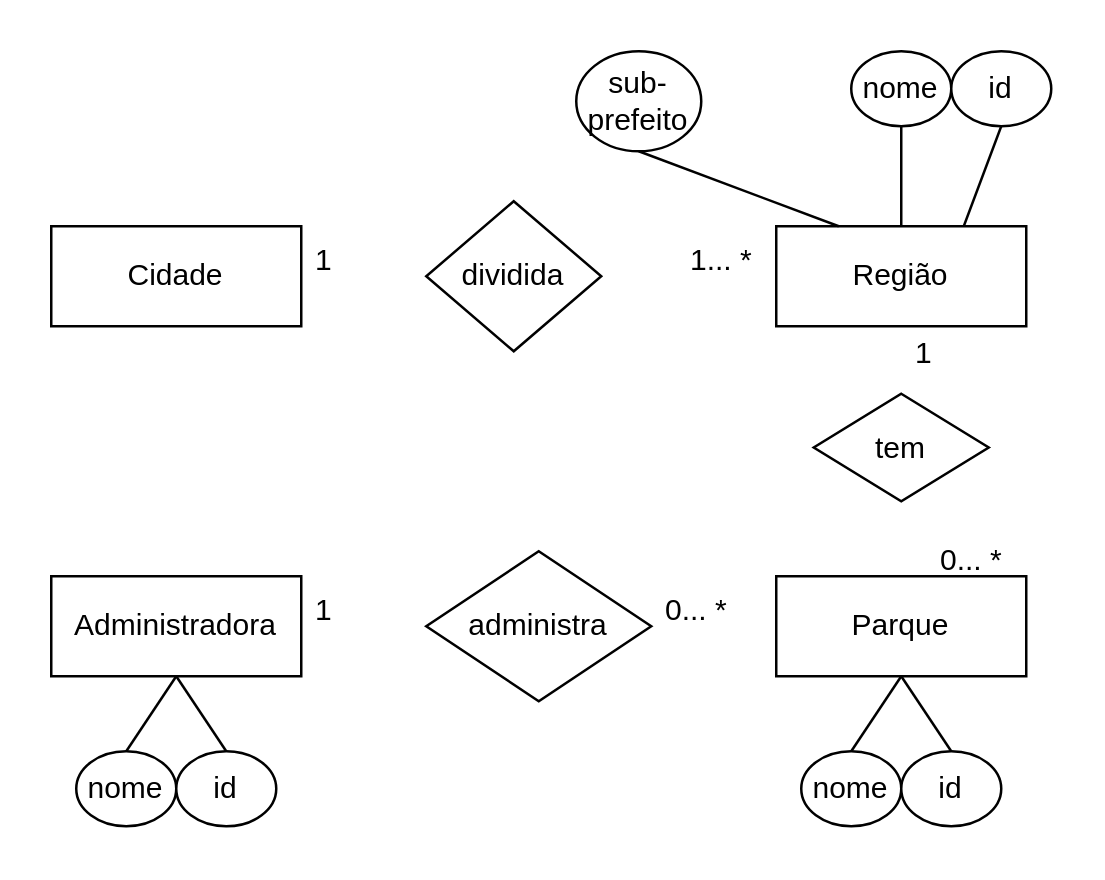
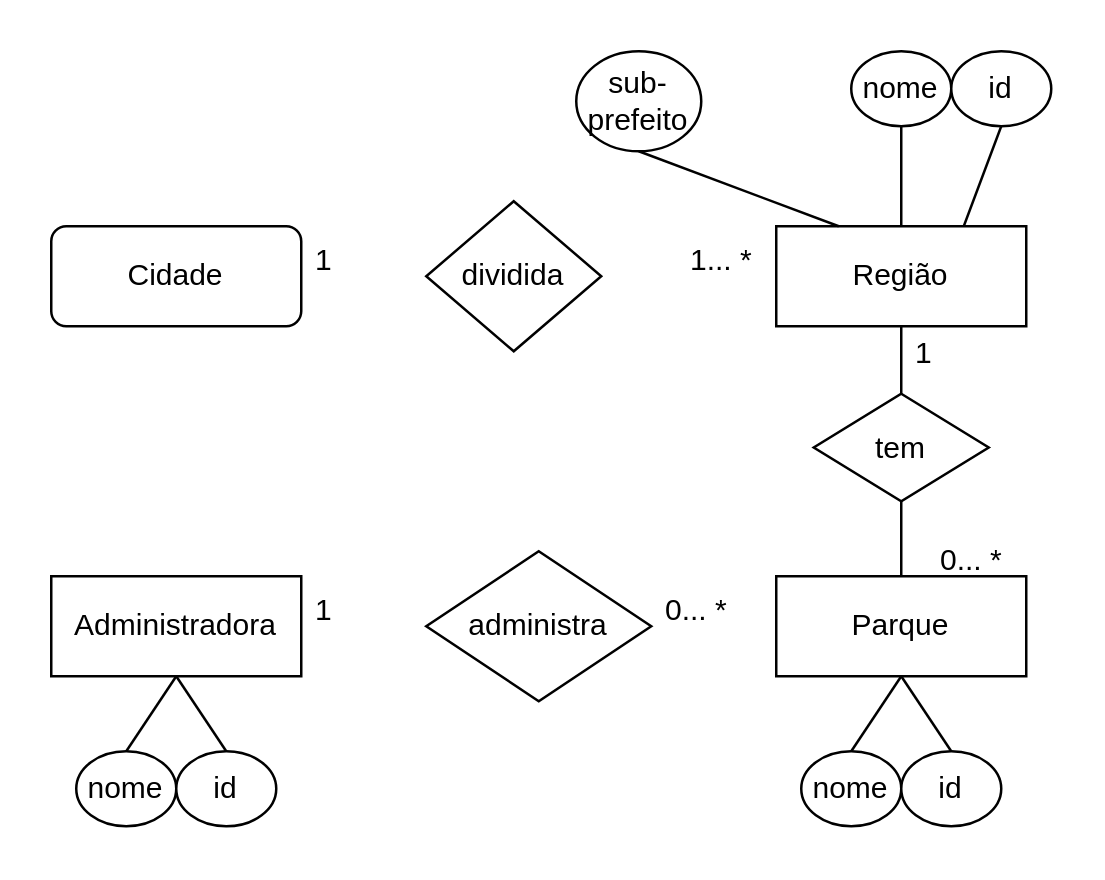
(176, 276) -> (176, 276)
none -> (901, 538)
